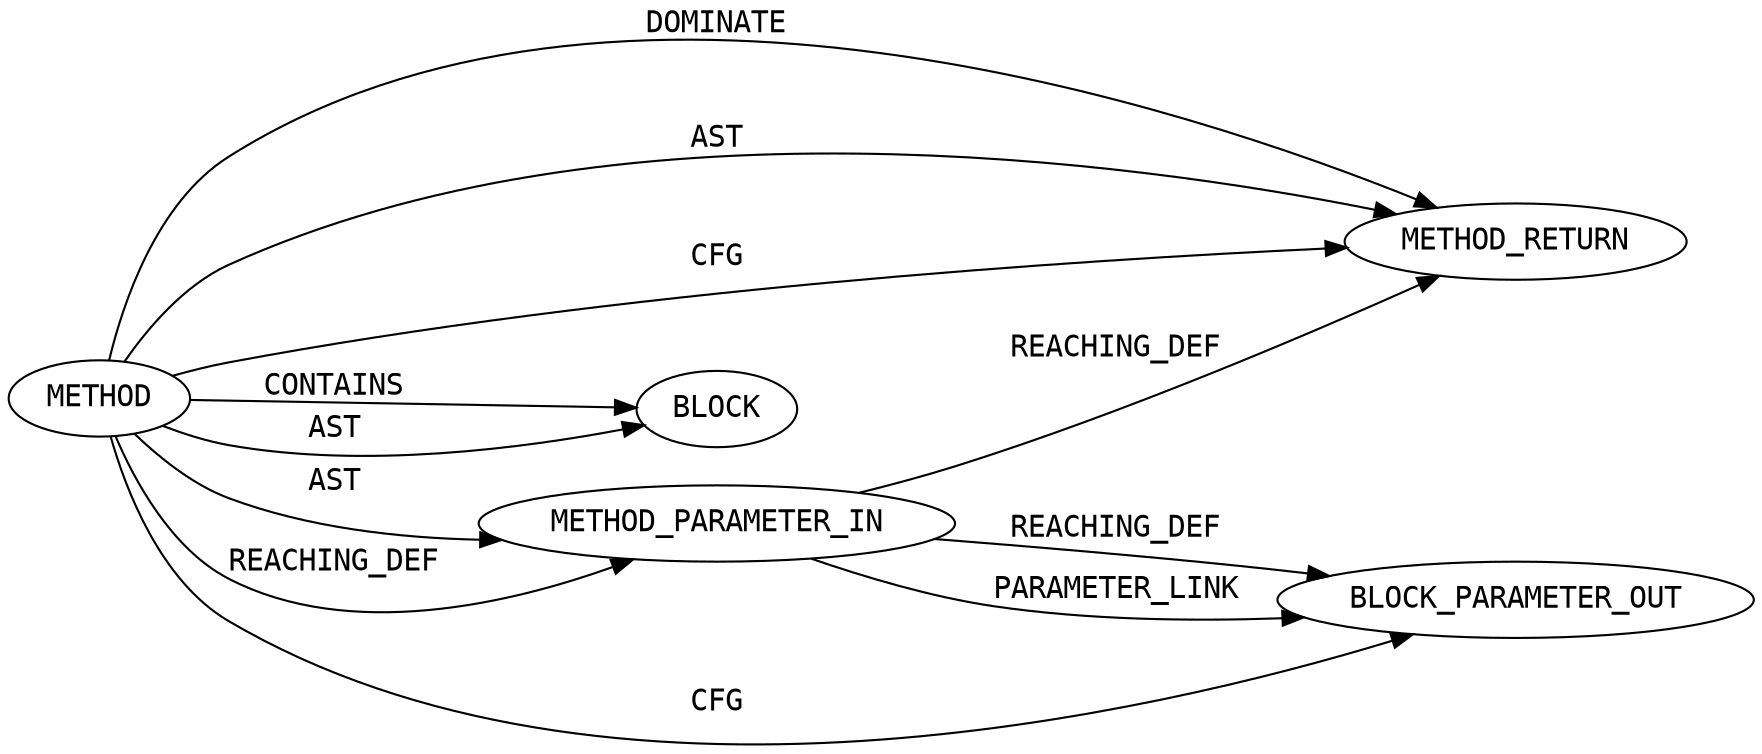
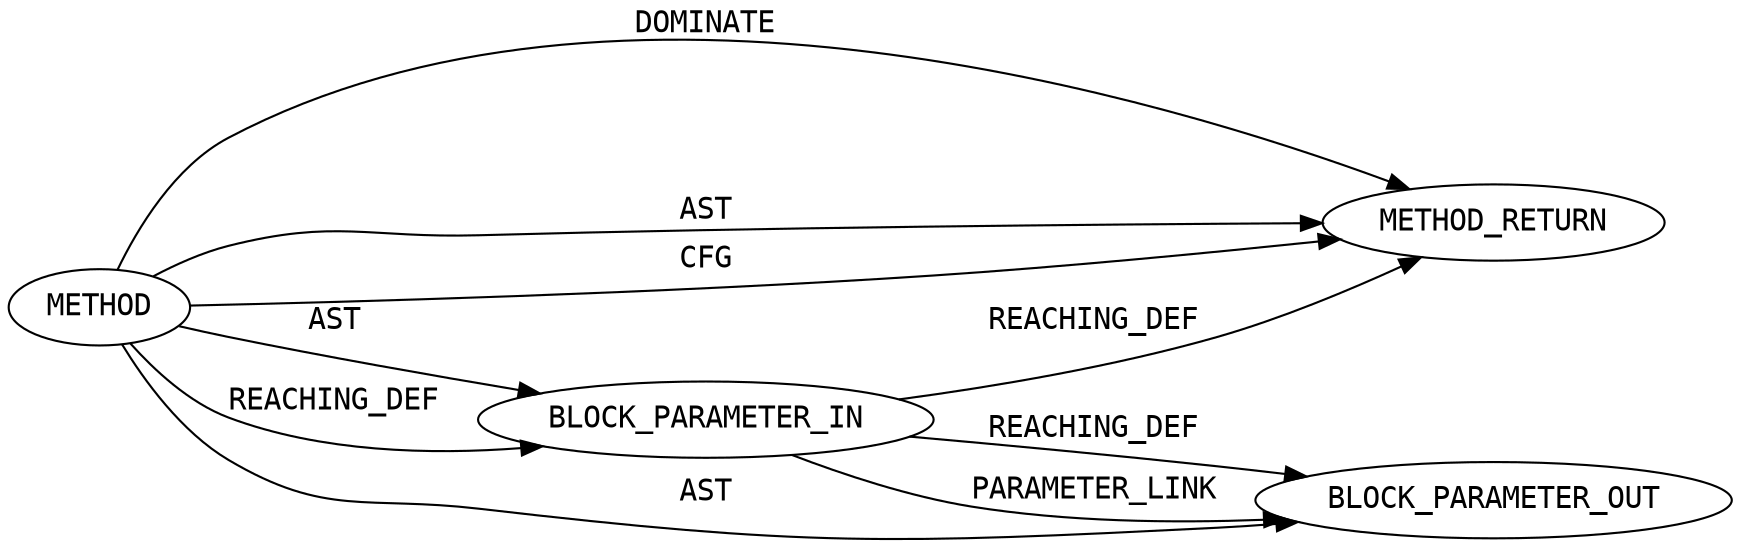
(717, 409) -> none
(717, 524) -> (706, 420)
(717, 703) -> (706, 493)
